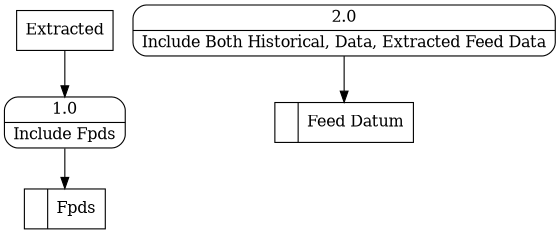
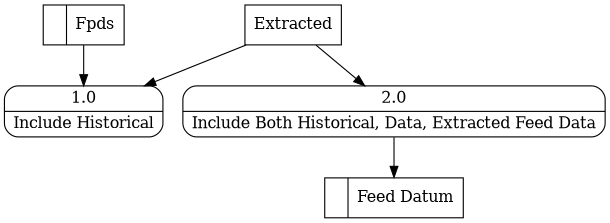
none -> (336, 62)
(65, 135) -> (84, 124)
(65, 163) -> (84, 60)
